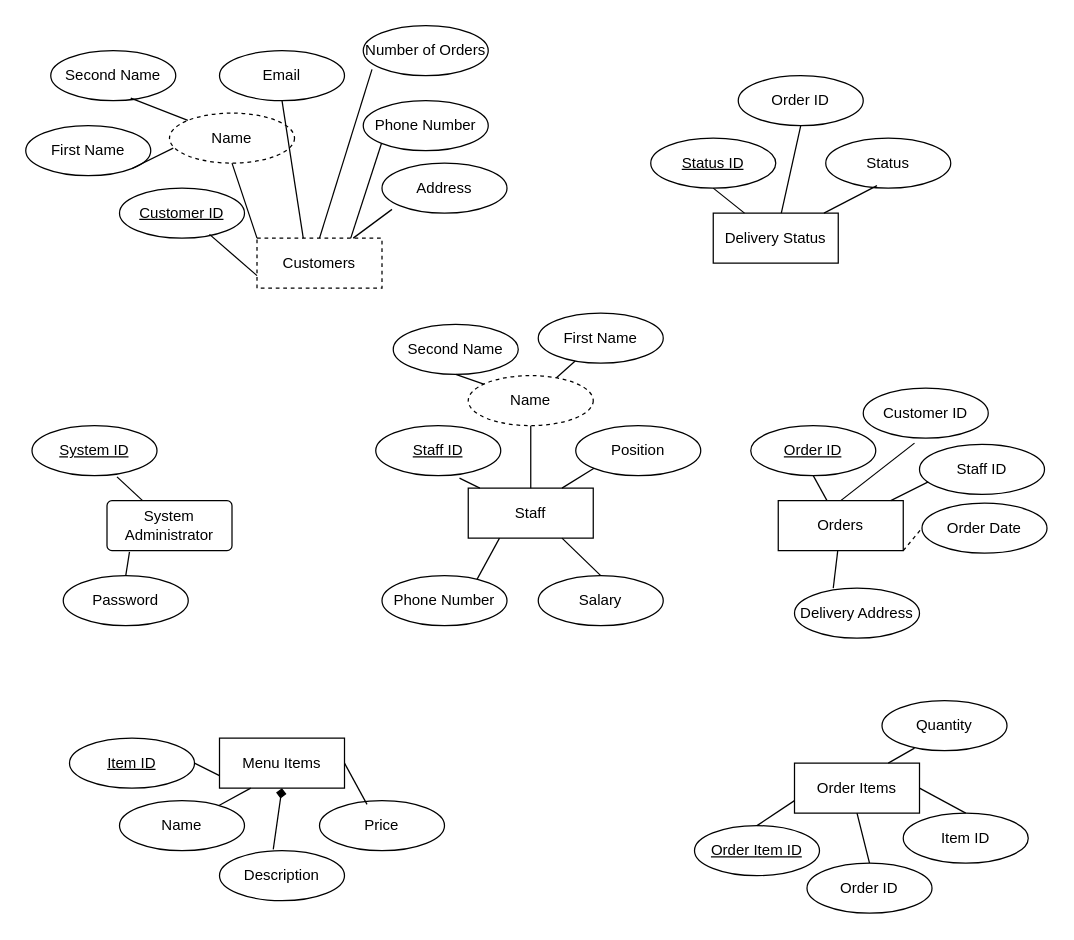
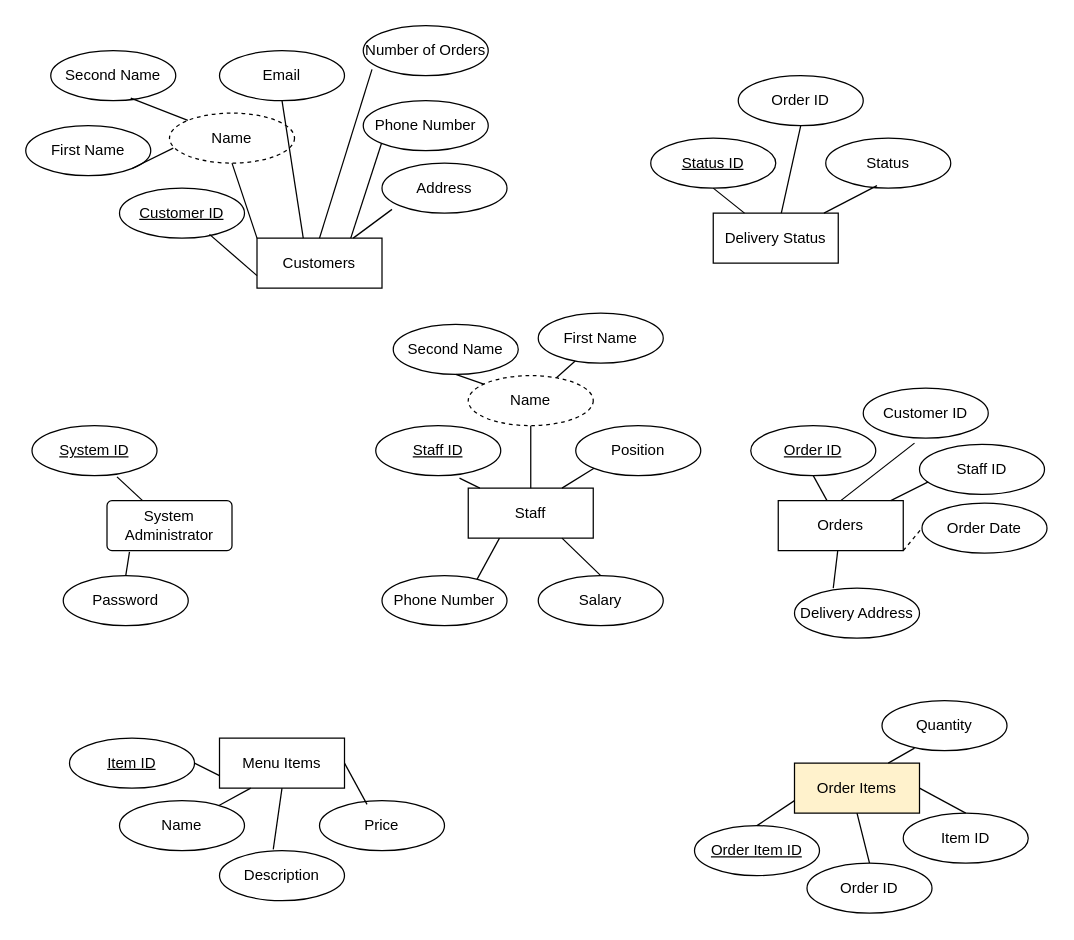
(319, 263) -> (319, 263)
(857, 788) -> (857, 788)
(280, 799) -> (281, 793)
